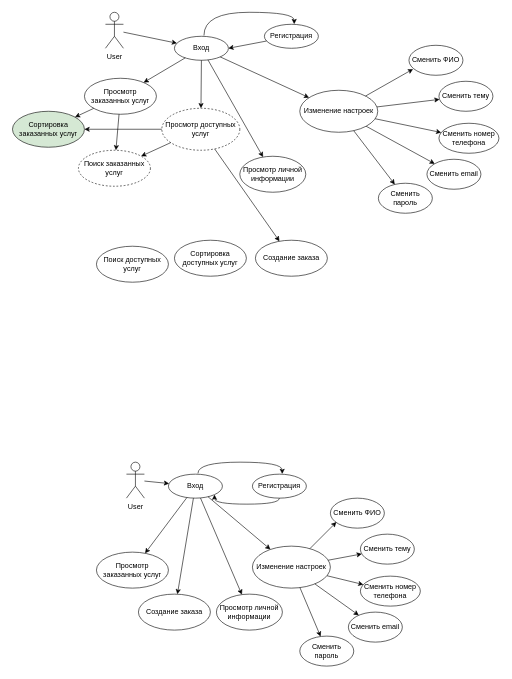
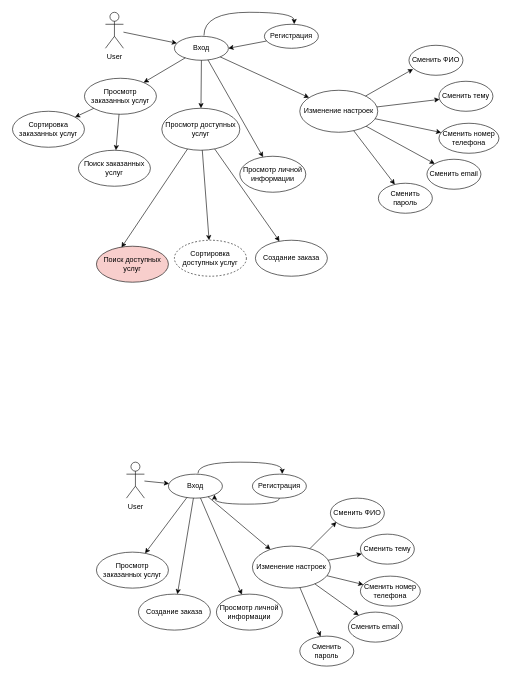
(48, 129) -> (48, 129)
(89, 129) -> (155, 197)
(201, 129) -> (201, 129)
(157, 149) -> (205, 193)
(114, 168) -> (114, 168)
(210, 258) -> (210, 258)
(132, 264) -> (132, 264)
